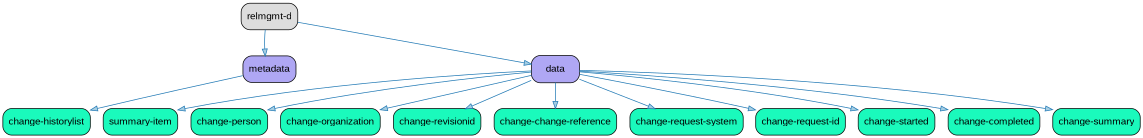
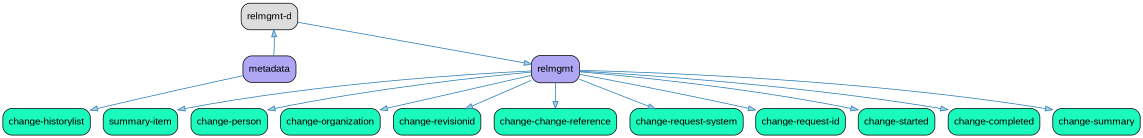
(265, 39) -> (274, 47)
(555, 69) -> (555, 69)
